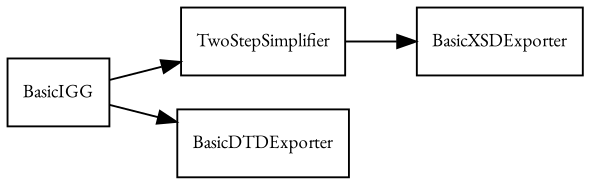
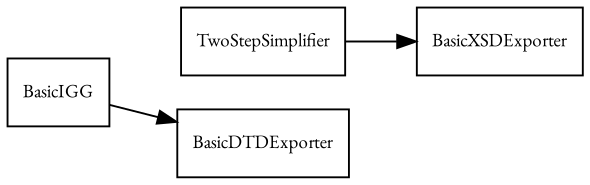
(136, 73) -> none
